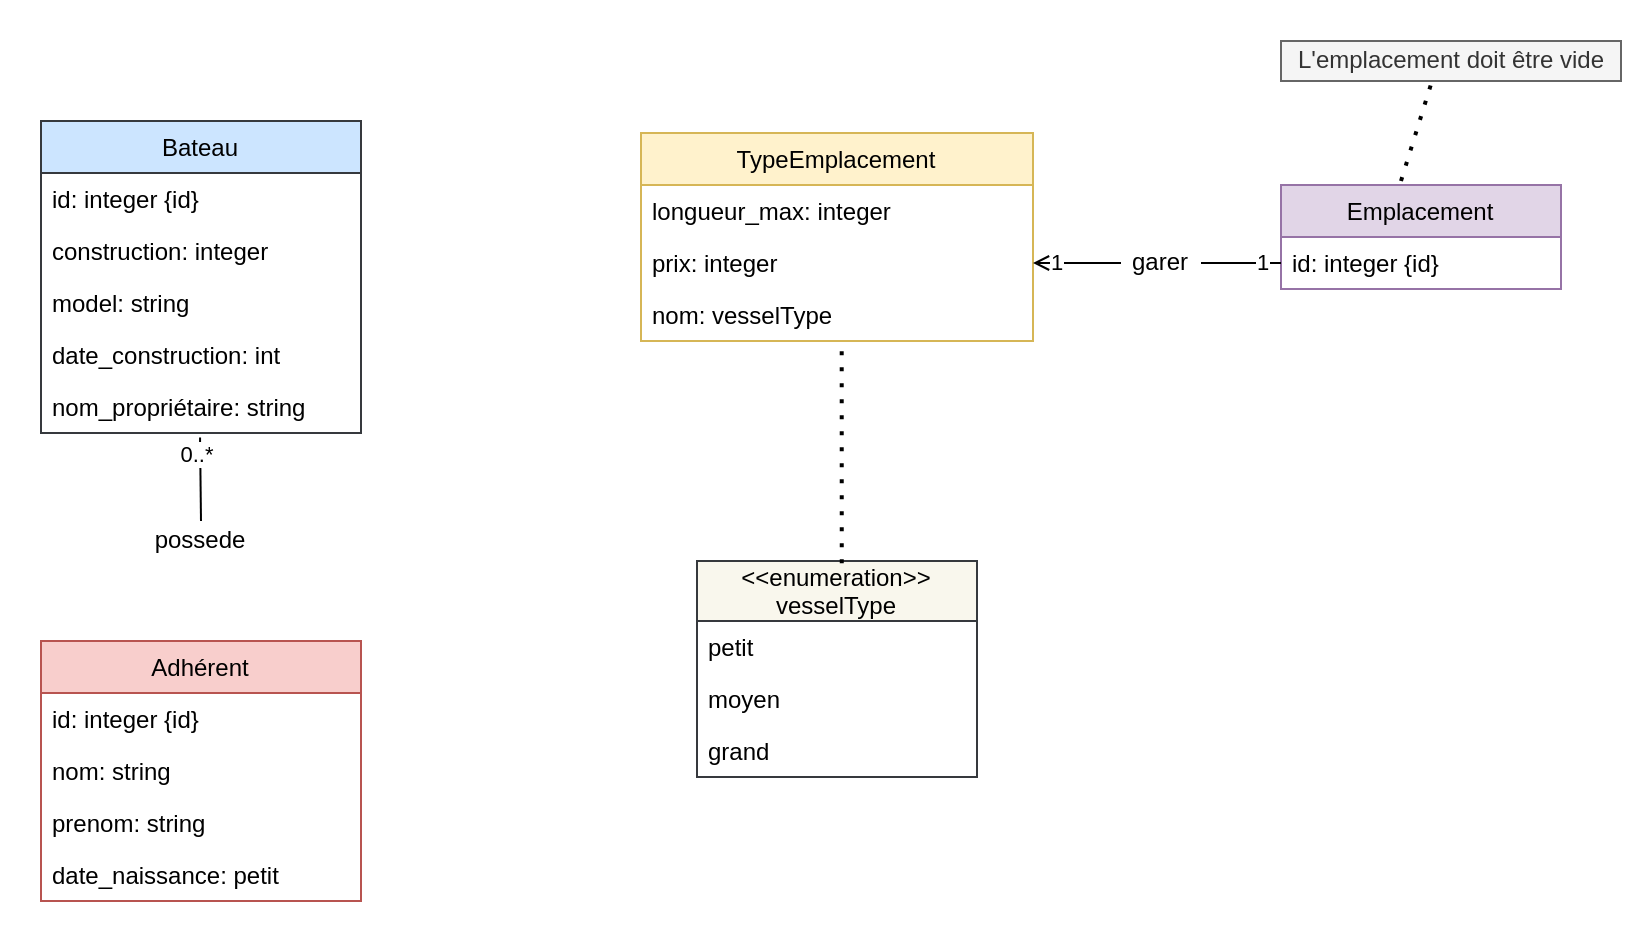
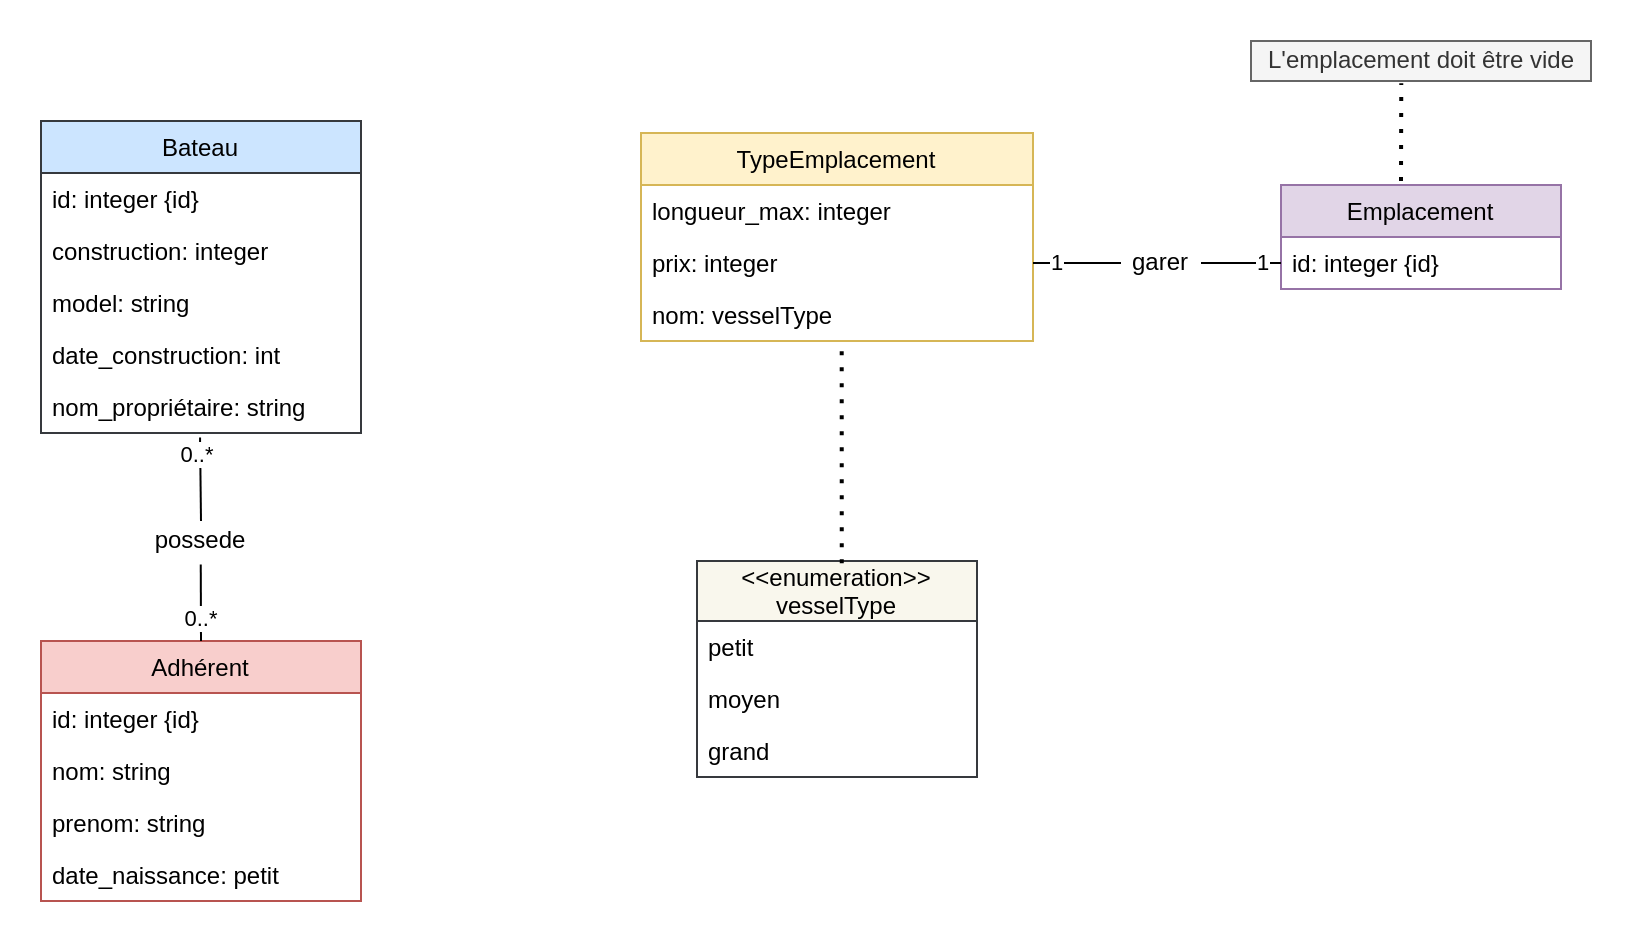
(1451, 61) -> (1421, 61)
(1040, 263) -> (1040, 263)
none -> (201, 586)
